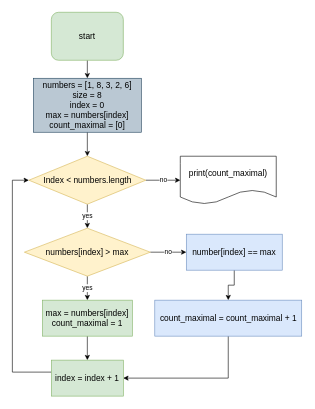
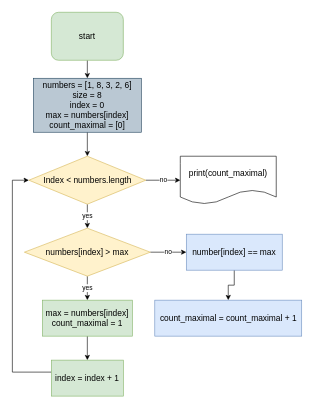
(128, 378) -> none
